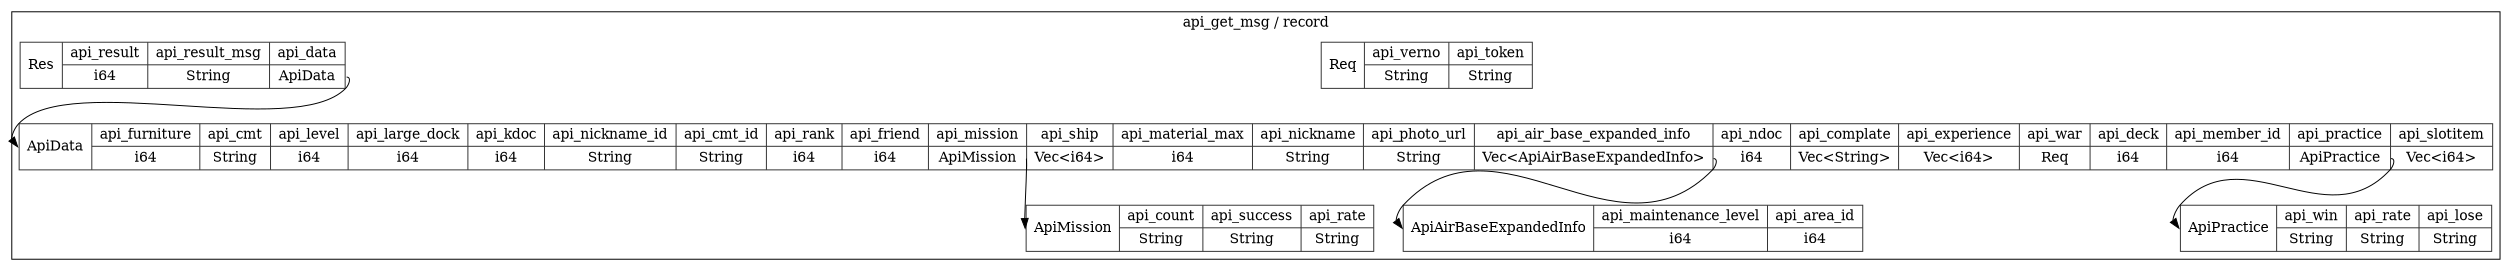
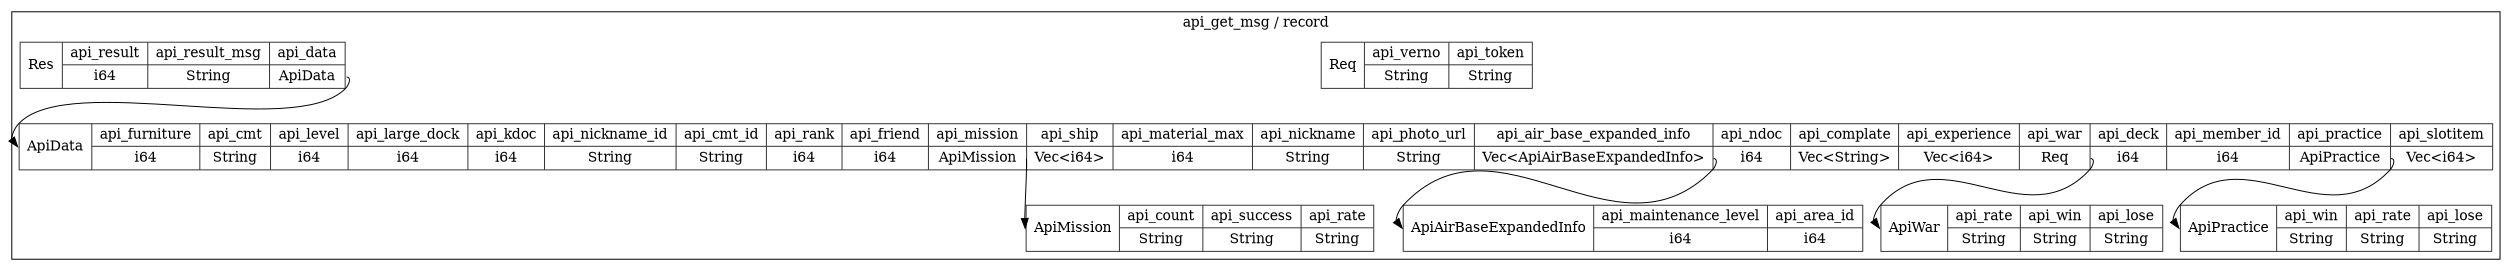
none -> (2022, 228)
